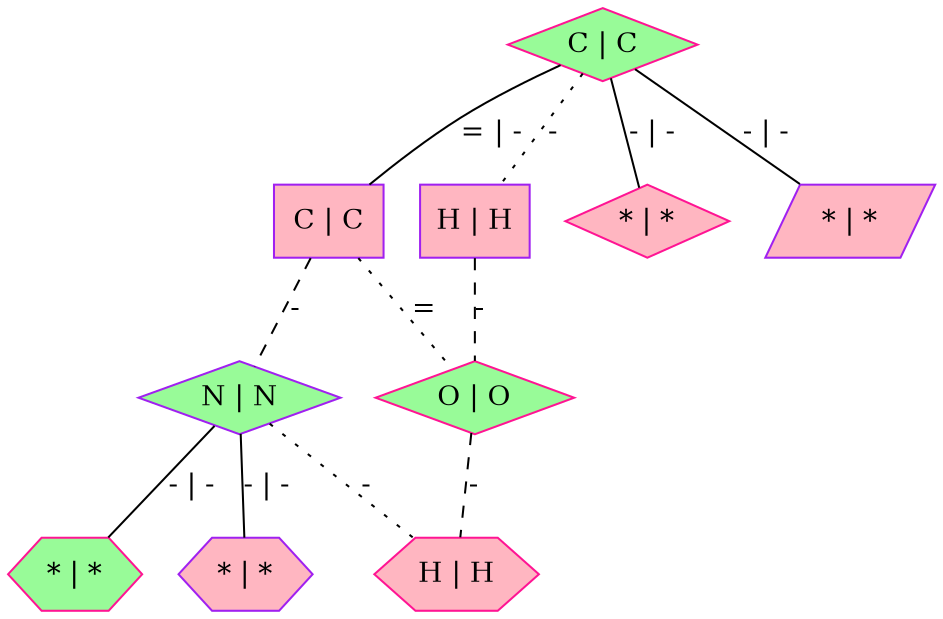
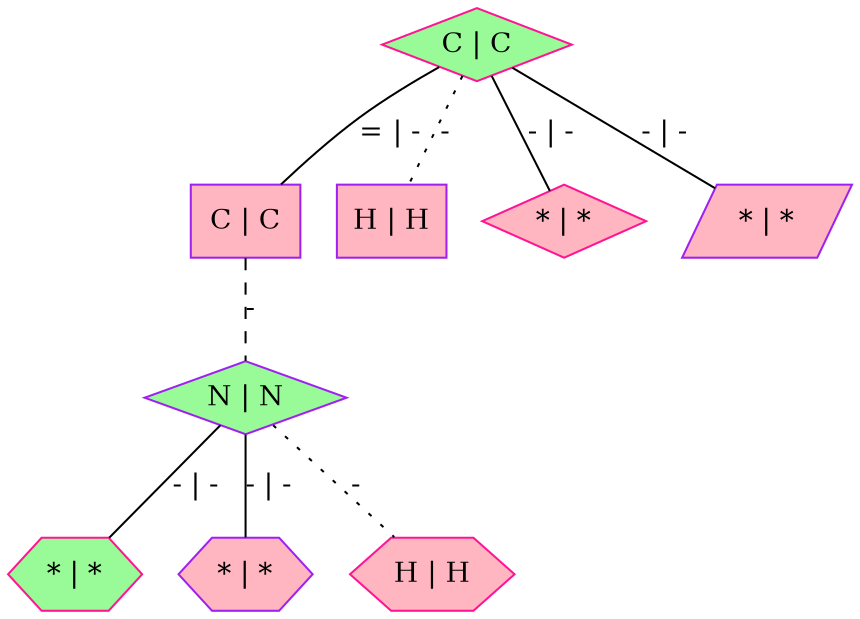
(475, 398) -> none
